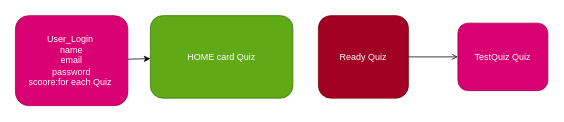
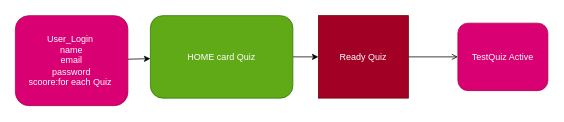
none -> (312, 57)
(363, 57) -> (363, 57)
(503, 57) -> (503, 57)
